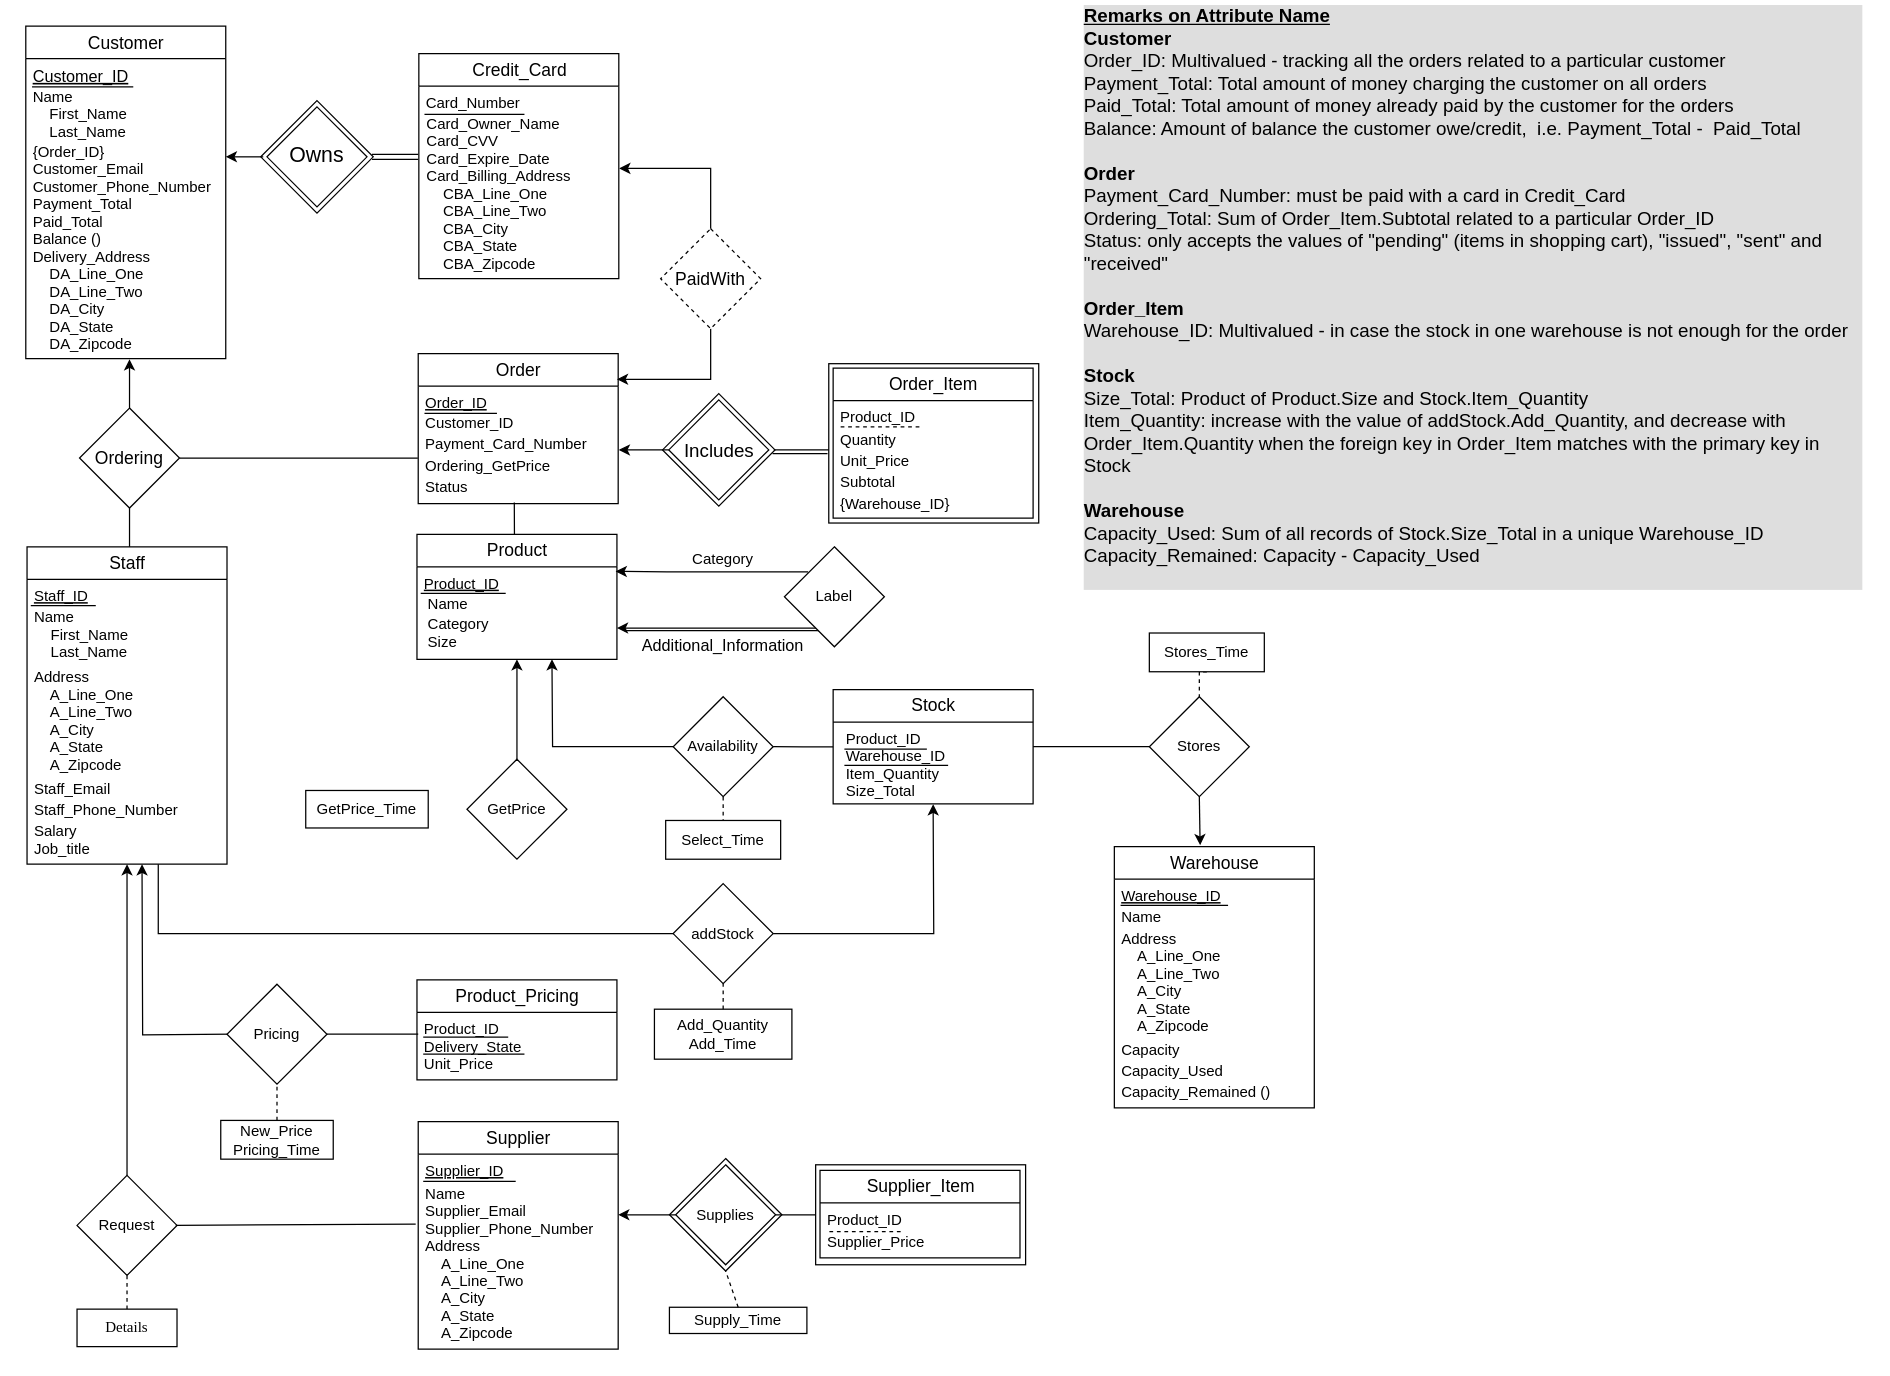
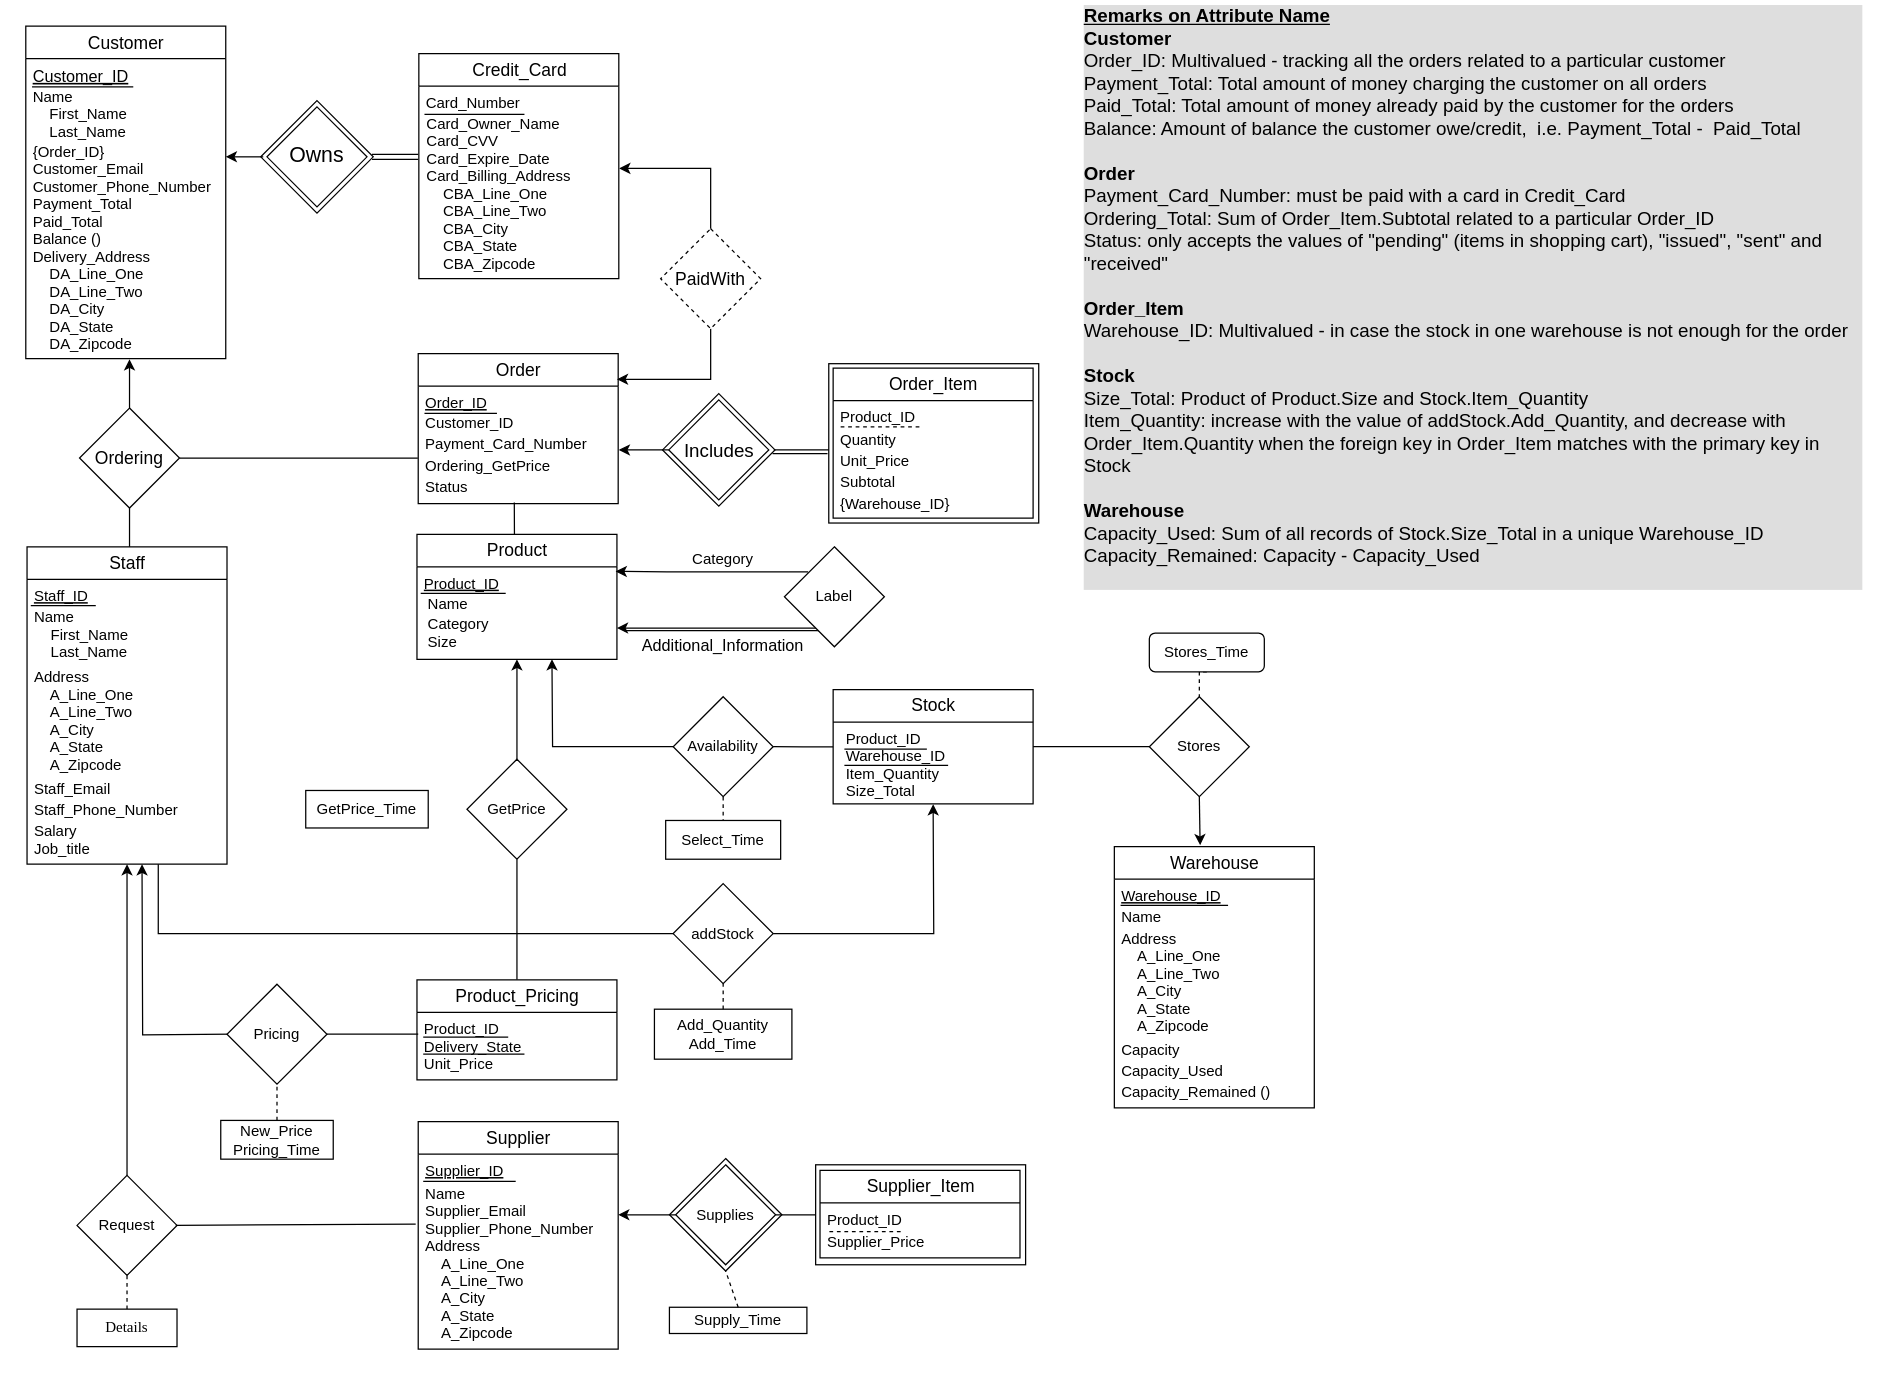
(1207, 653) -> (1207, 653)
none -> (517, 920)
